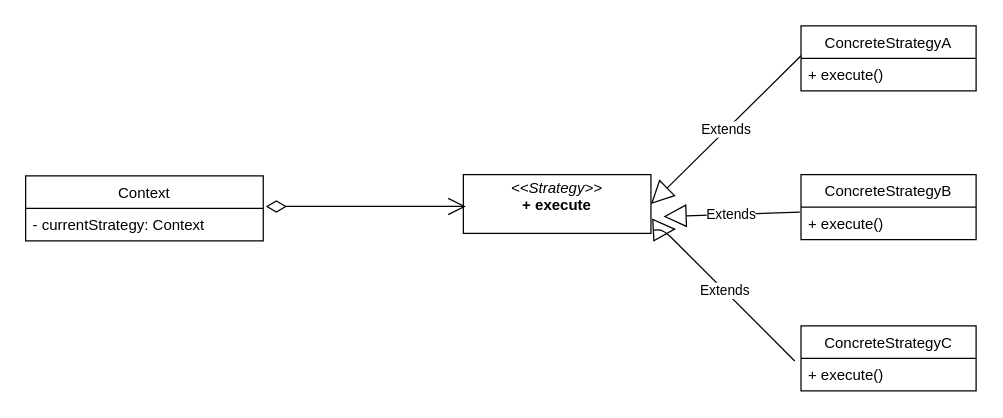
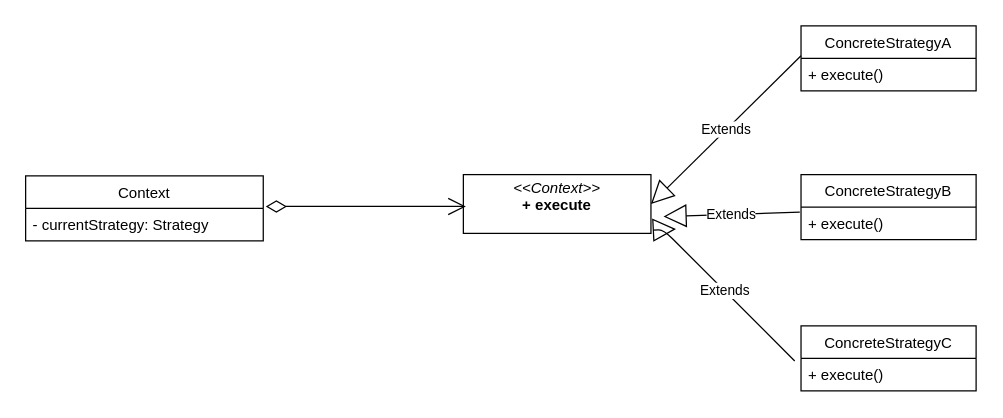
(514, 192) -> (509, 192)
(136, 225) -> (140, 225)
